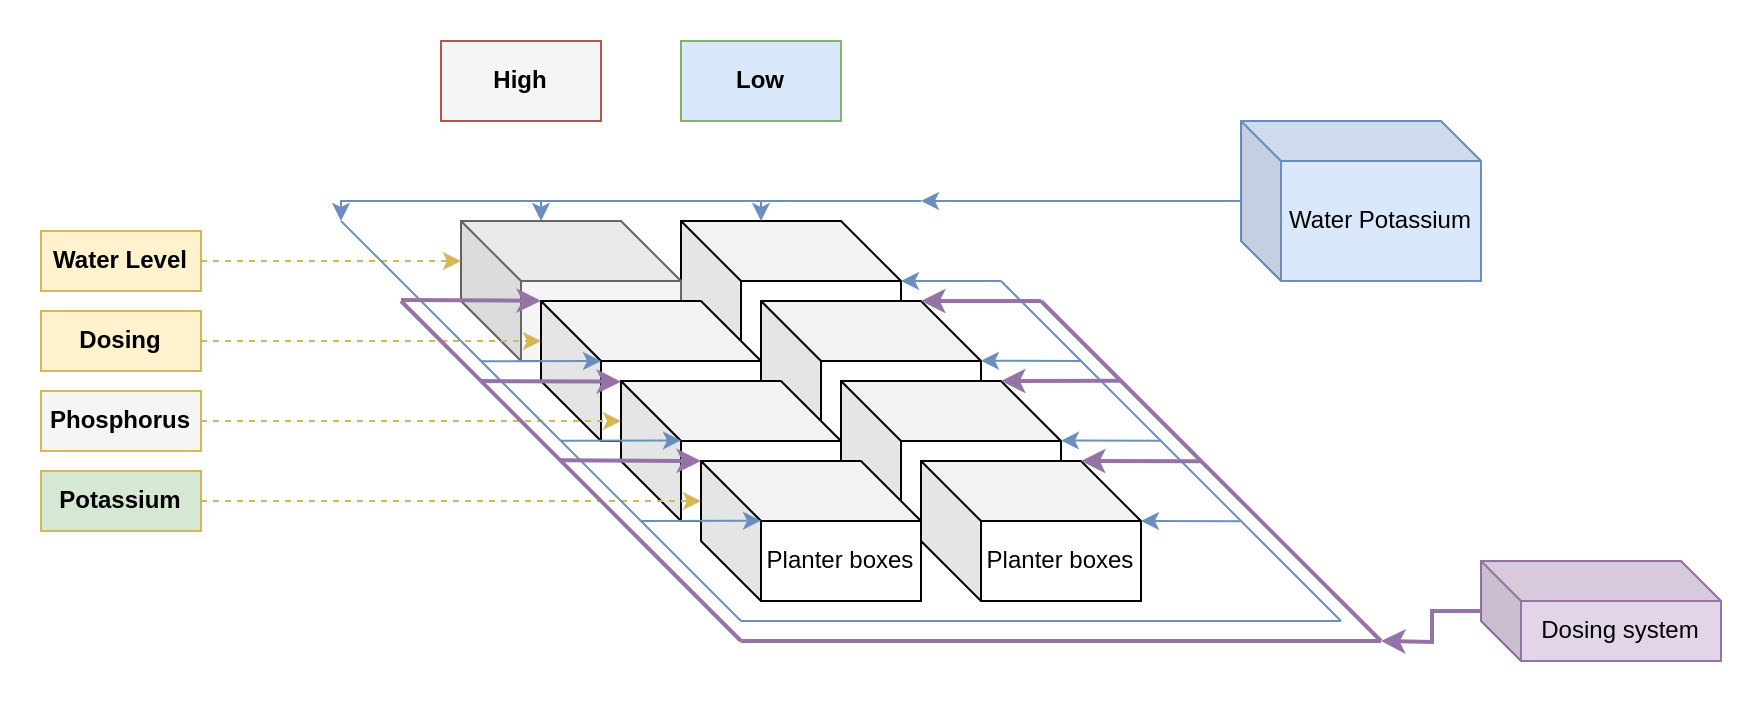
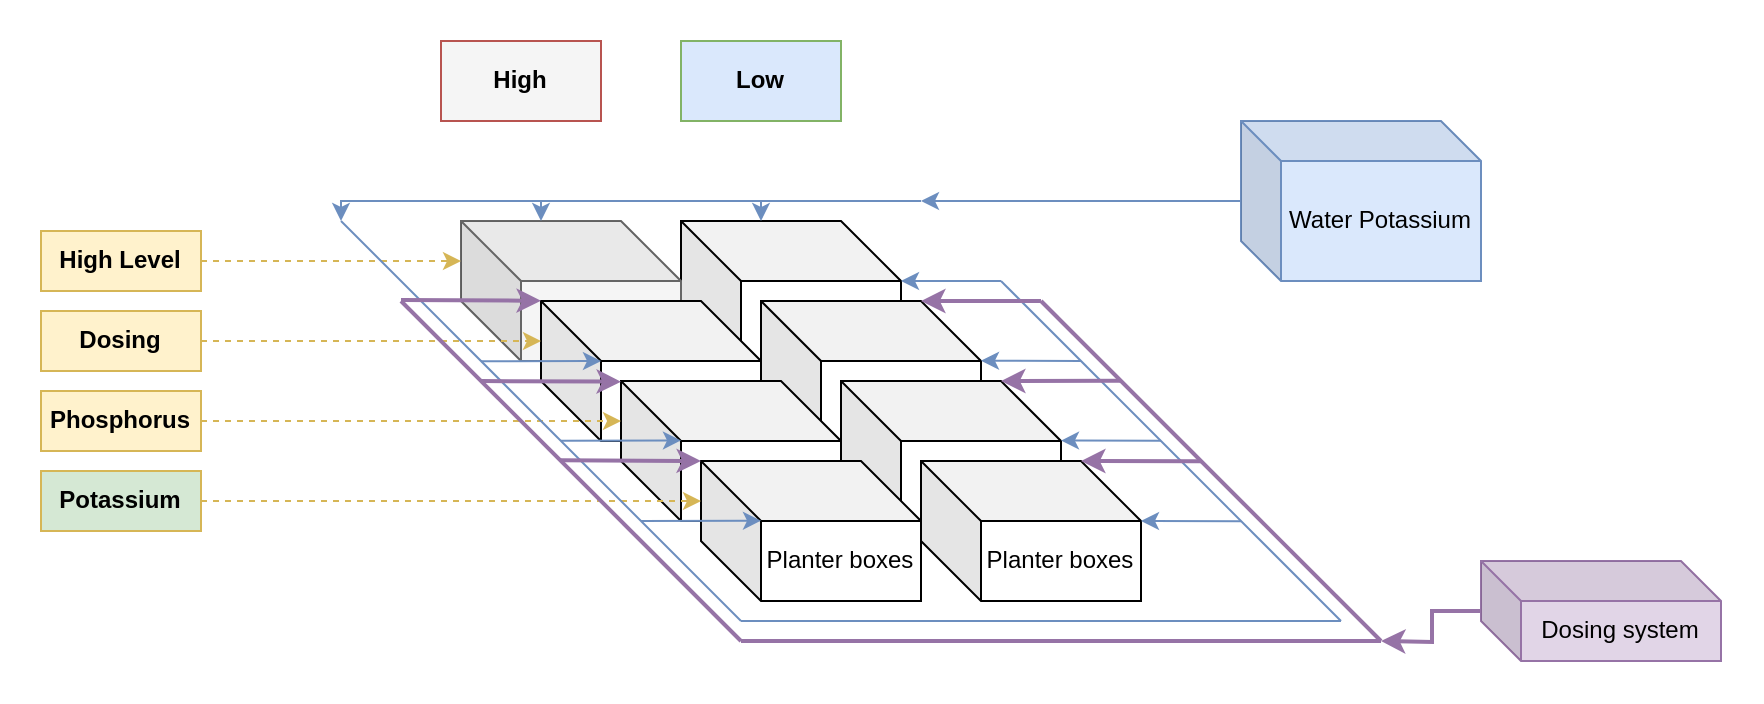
(121, 261) -> (121, 261)
(121, 421) -> (121, 421)
